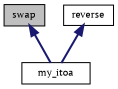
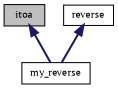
(24, 15) -> (24, 15)
(56, 73) -> (56, 73)
